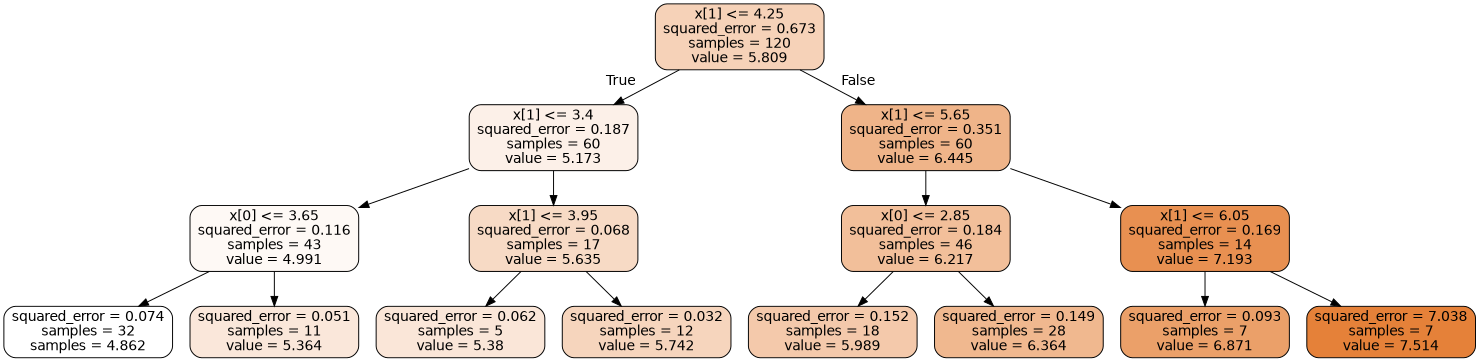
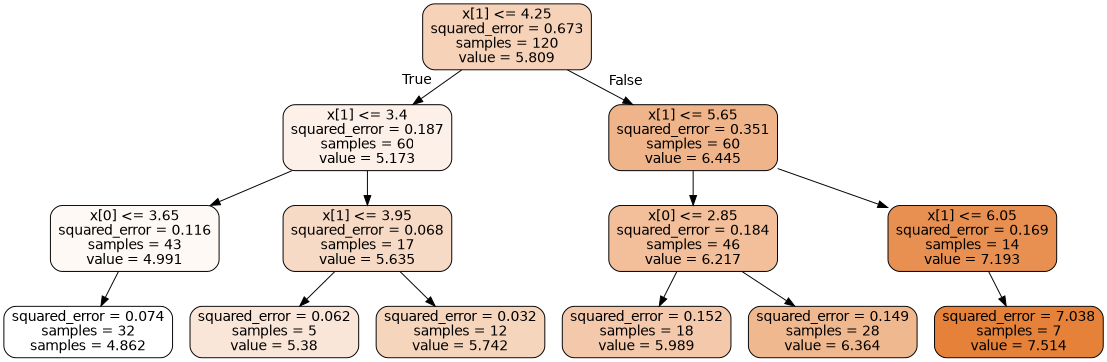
(274, 332) -> none
(1205, 332) -> none
